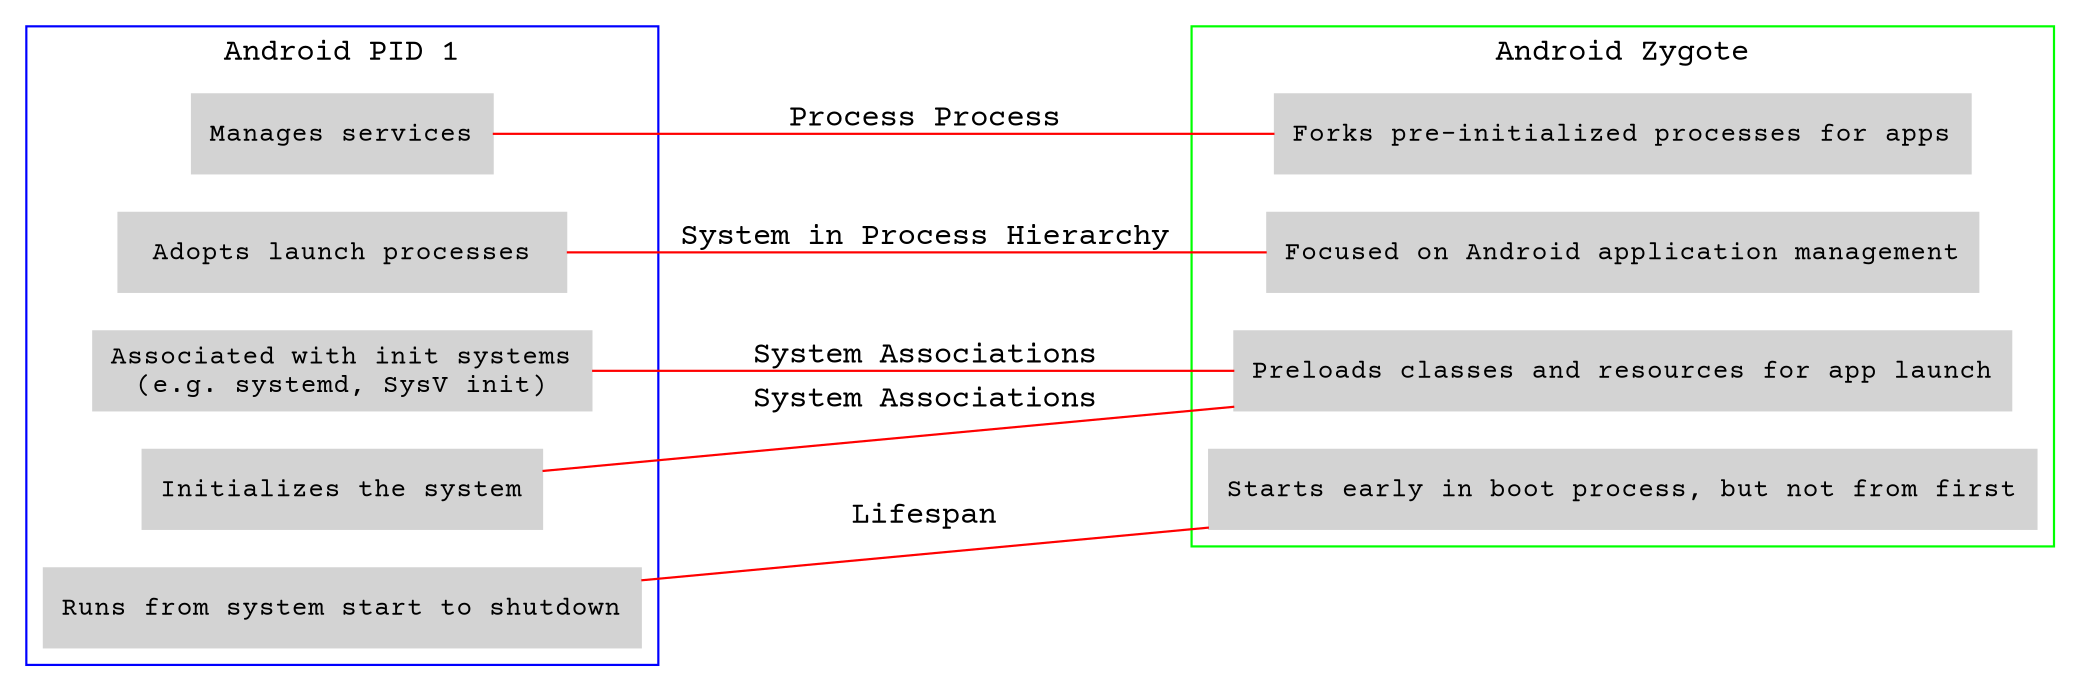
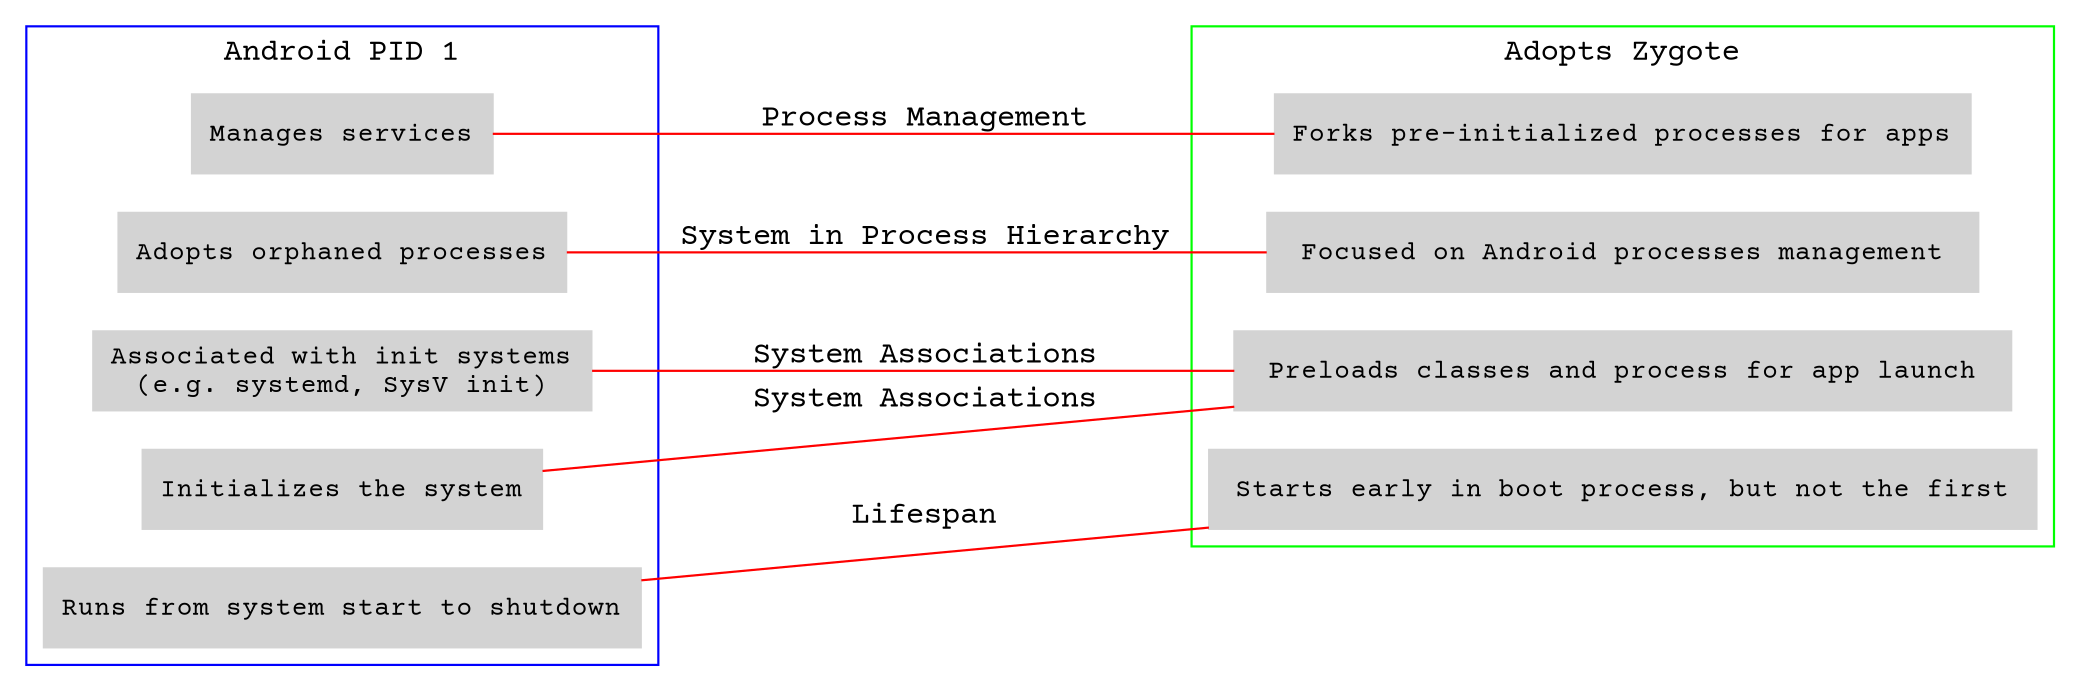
(1623, 52) -> (1623, 52)
(925, 117) -> (925, 117)
(342, 252) -> (342, 252)
(1623, 252) -> (1623, 252)
(1623, 371) -> (1623, 371)
(1623, 489) -> (1623, 489)
